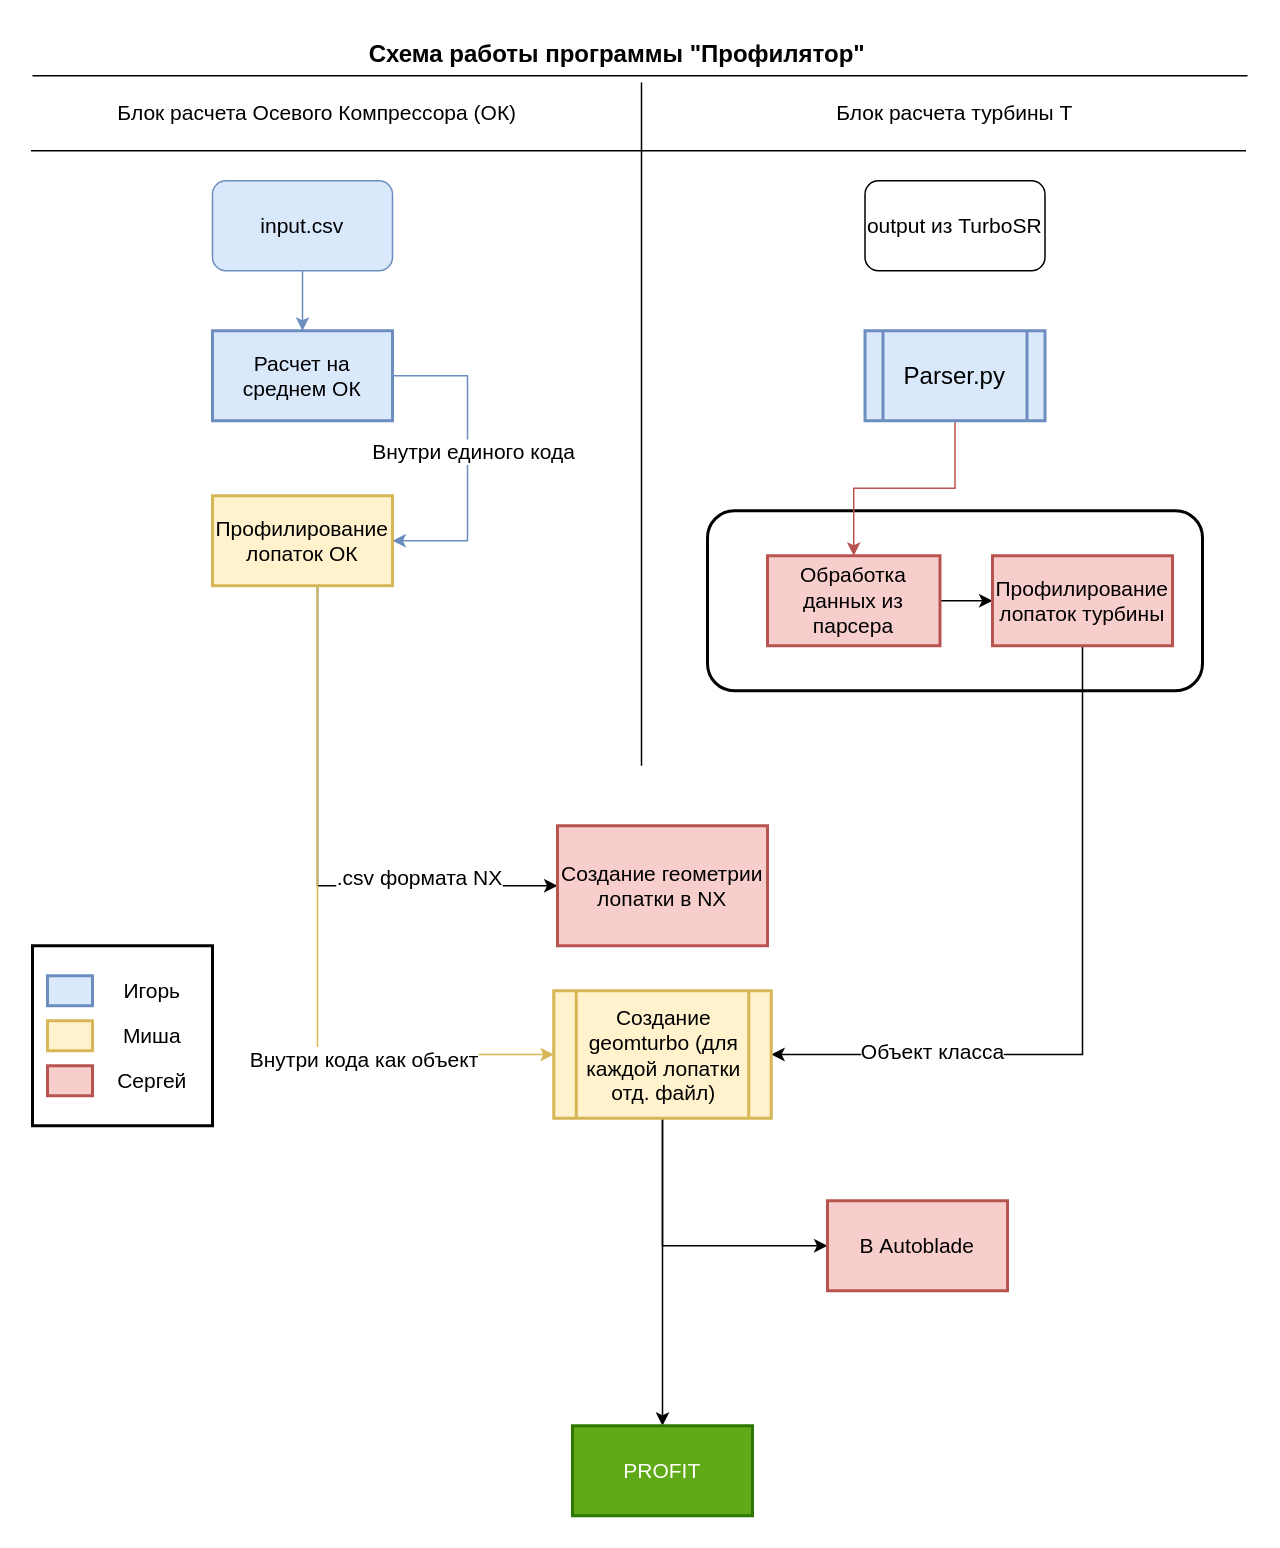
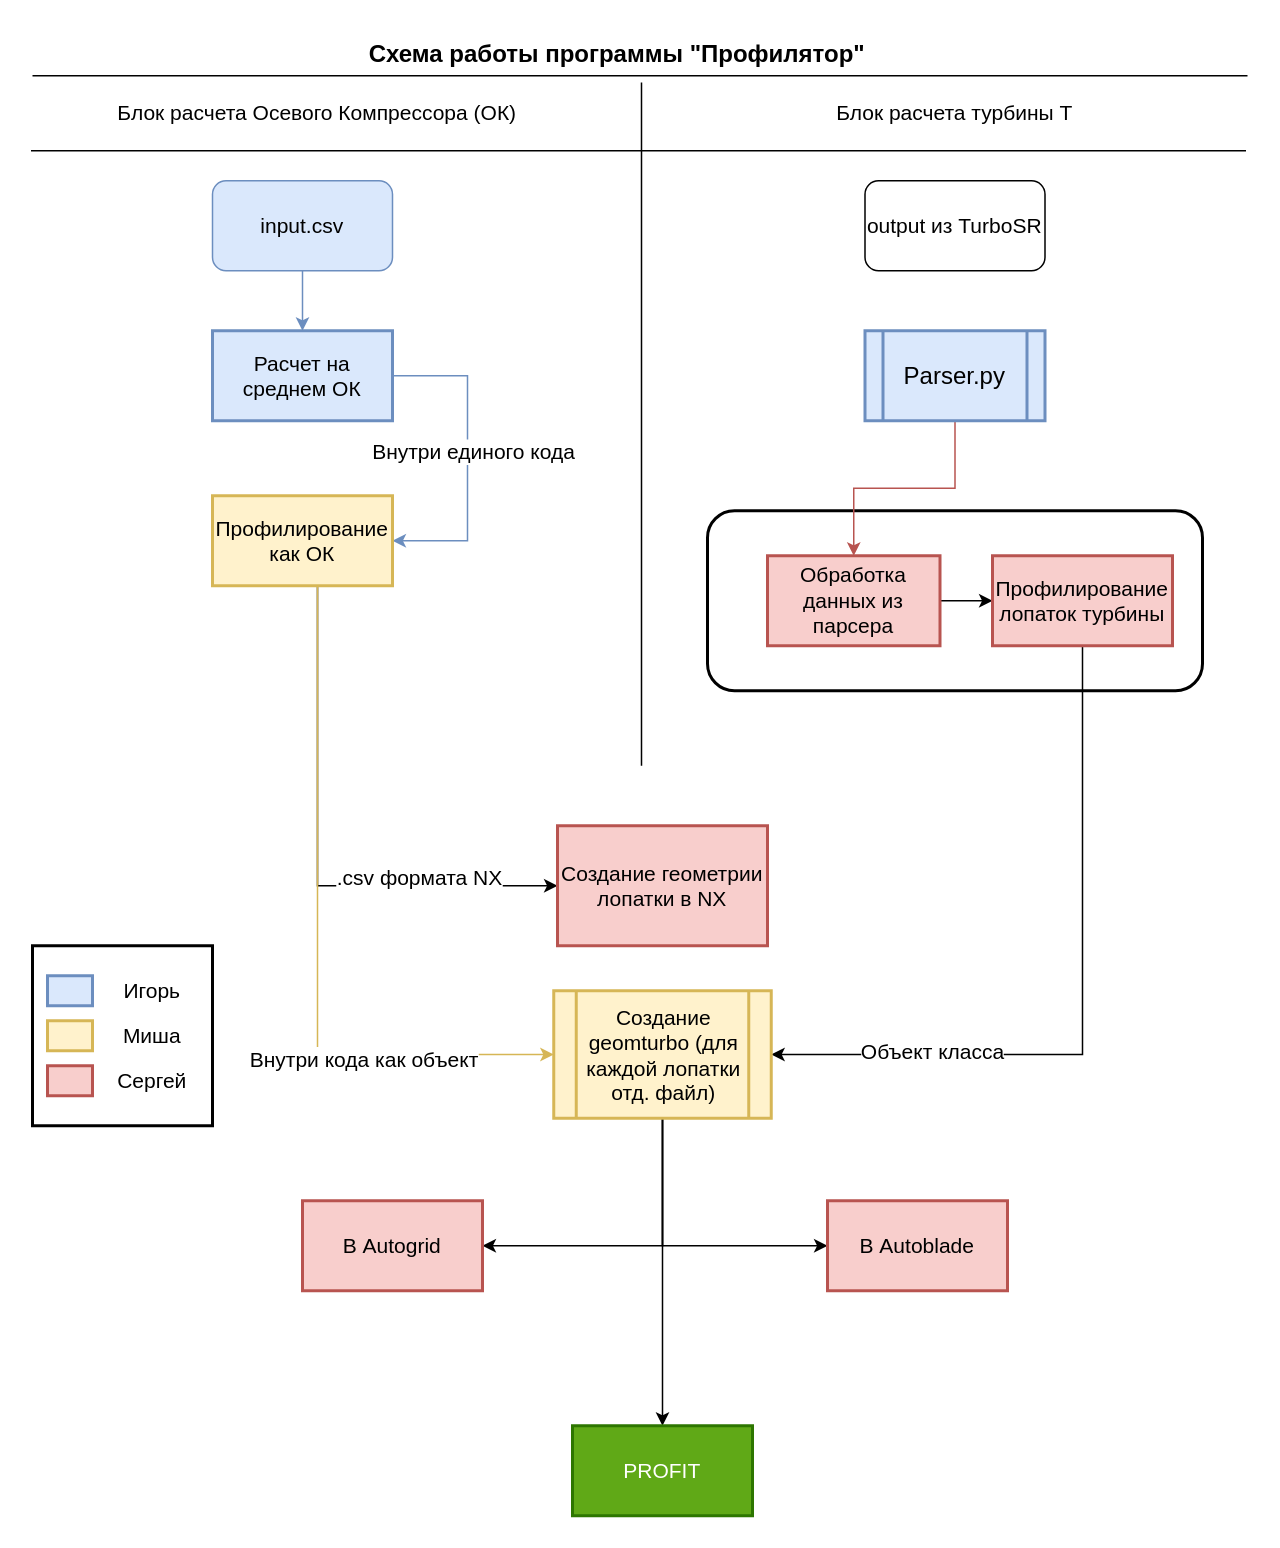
(302, 541) -> (302, 541)
none -> (392, 1246)
none -> (576, 1246)
